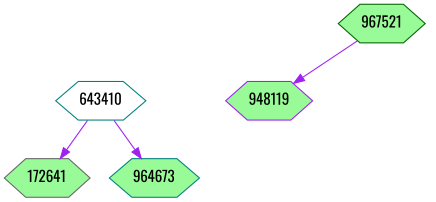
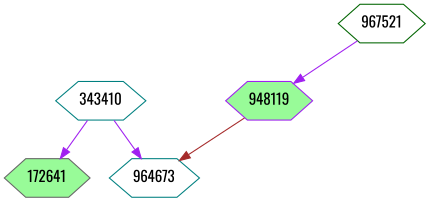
(382, 24) -> (382, 24)
(101, 101) -> (101, 101)
none -> (216, 136)
(154, 178) -> (154, 178)
